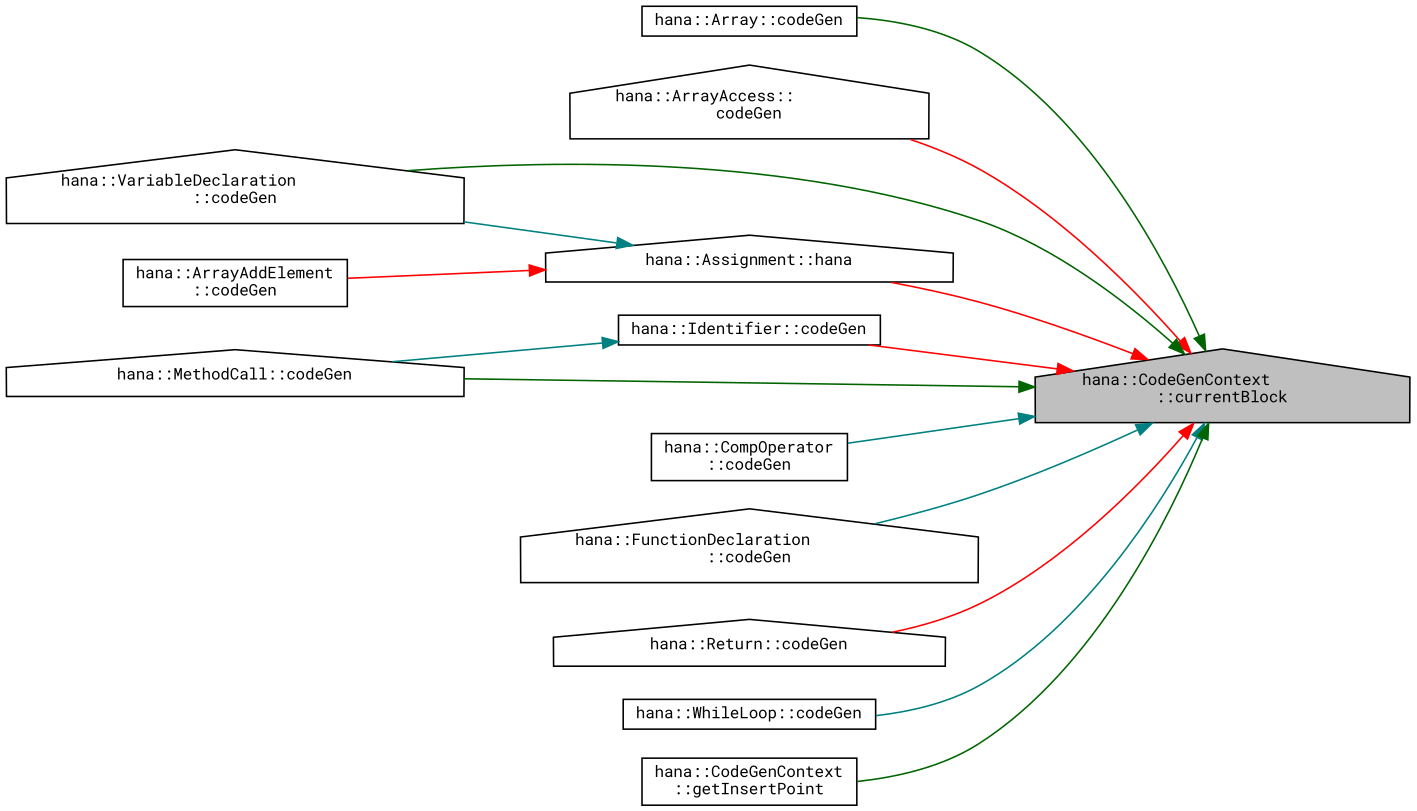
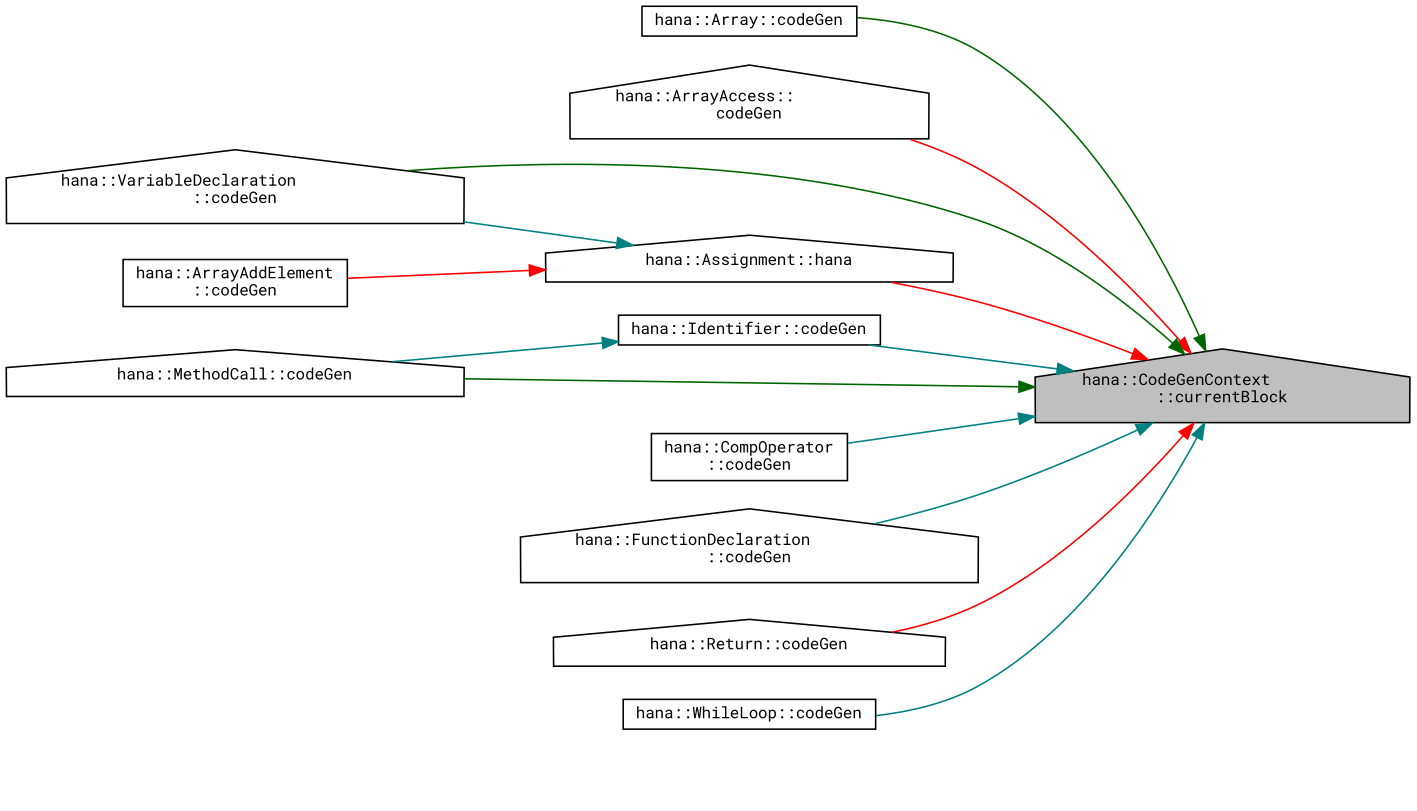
(963, 357) -> (963, 357)
(749, 782) -> none
